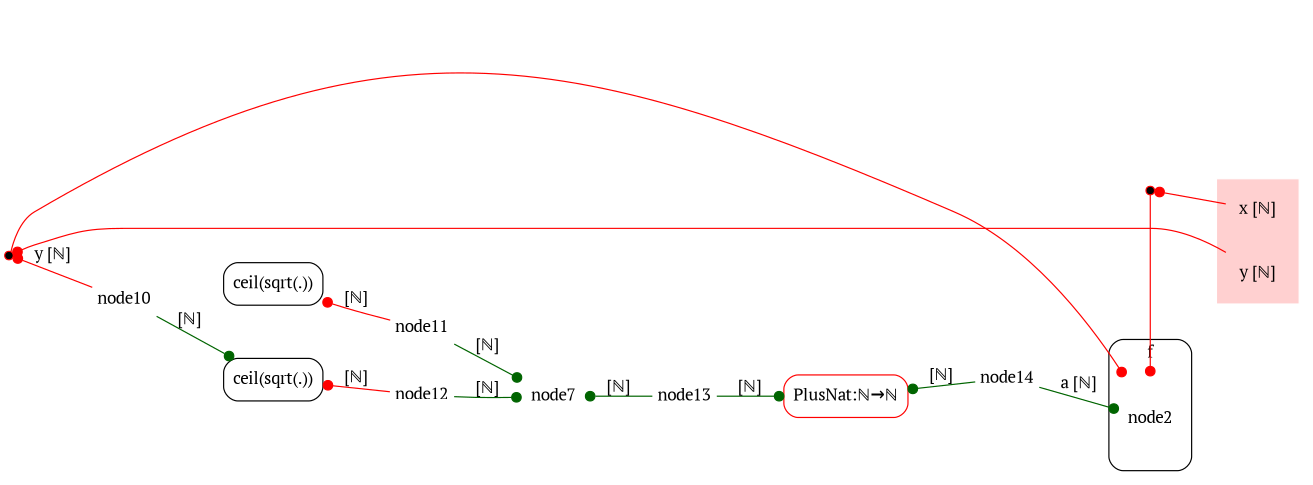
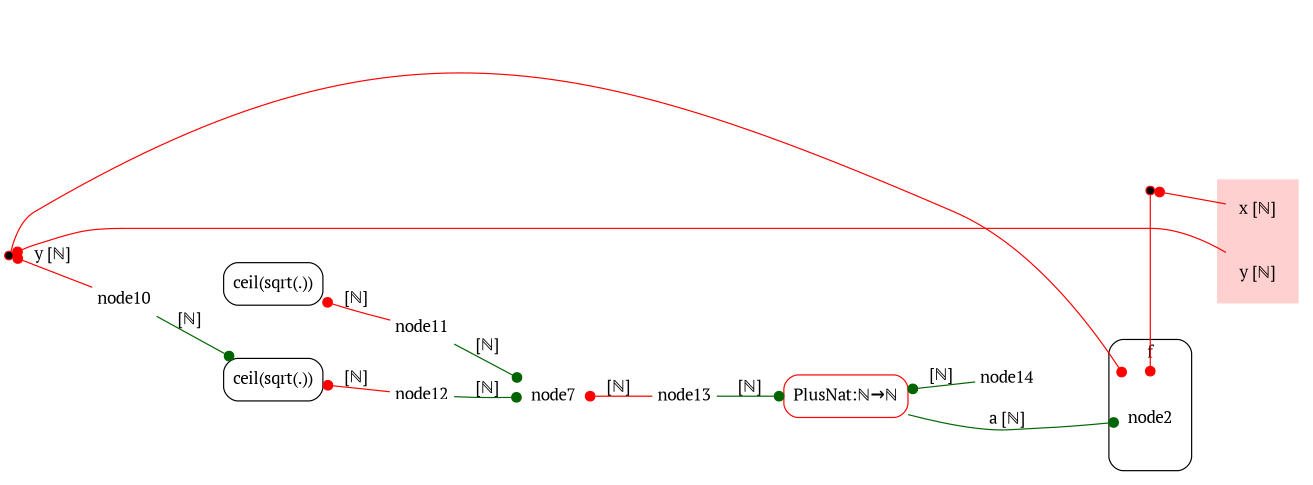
(624, 396) -> (624, 396)
(1074, 397) -> (1008, 430)
